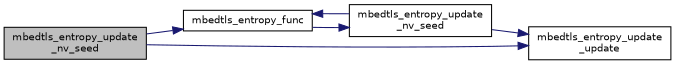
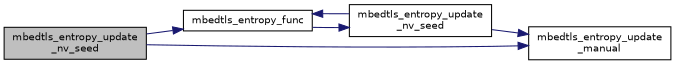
(600, 43) -> (600, 43)
